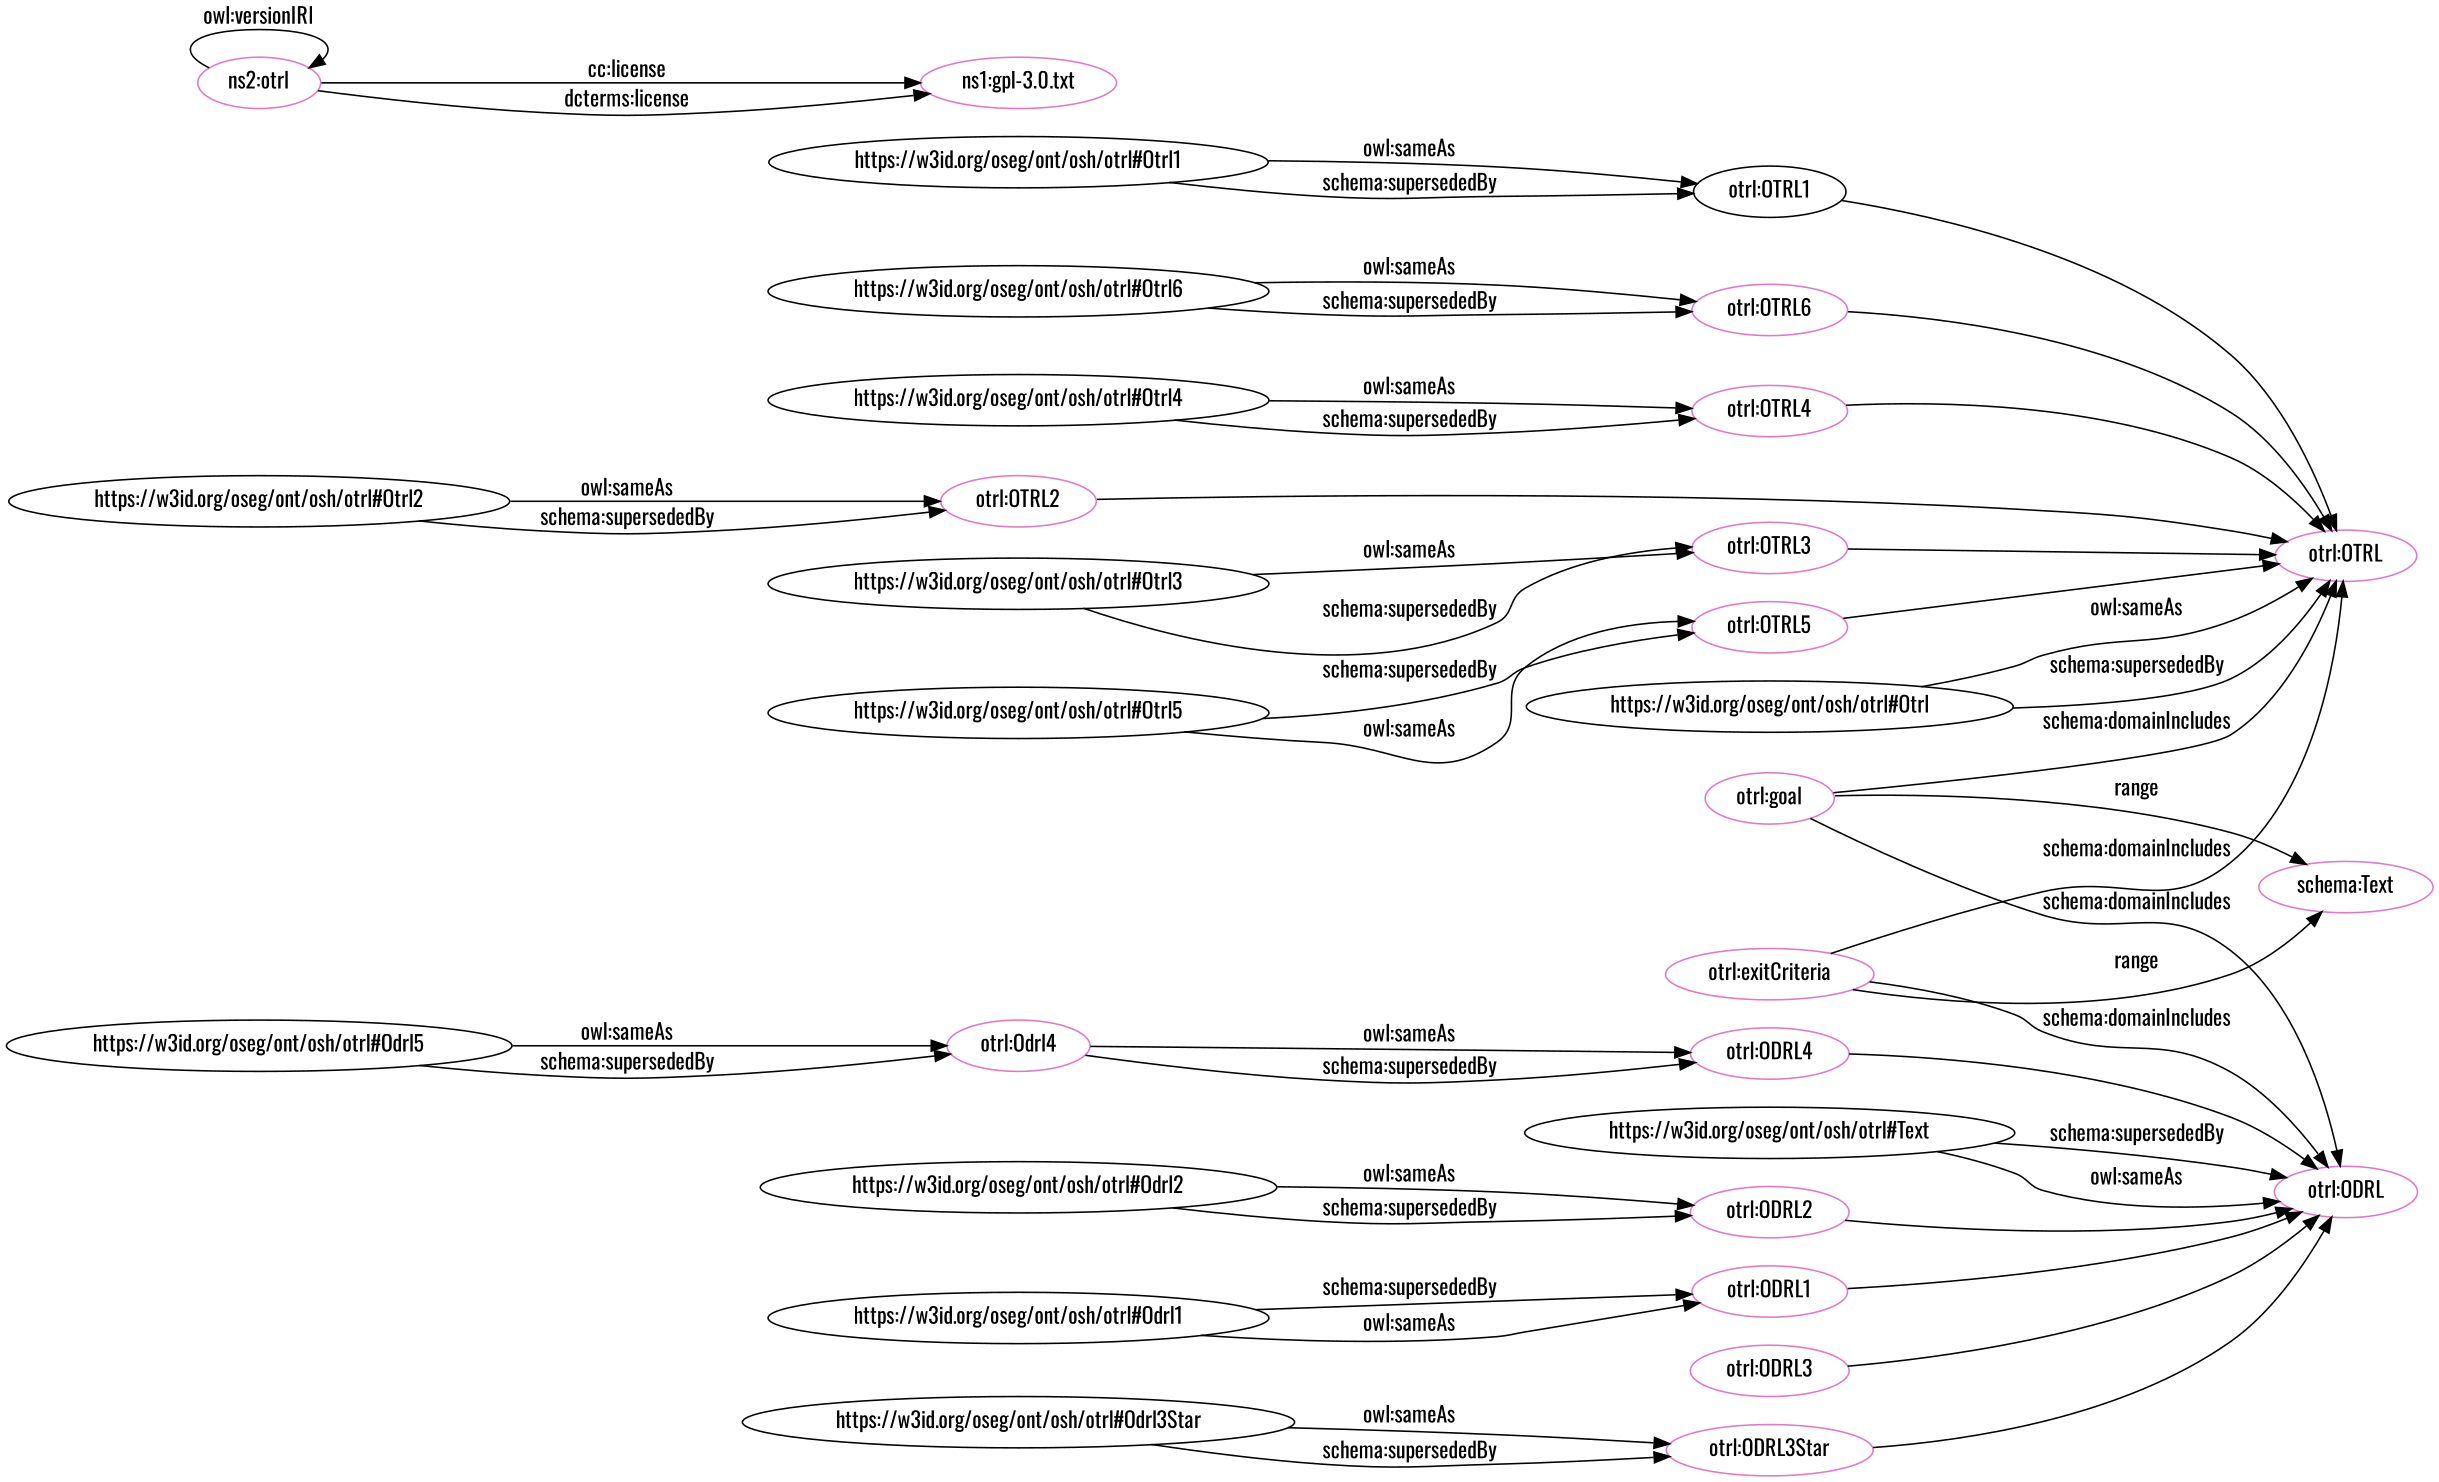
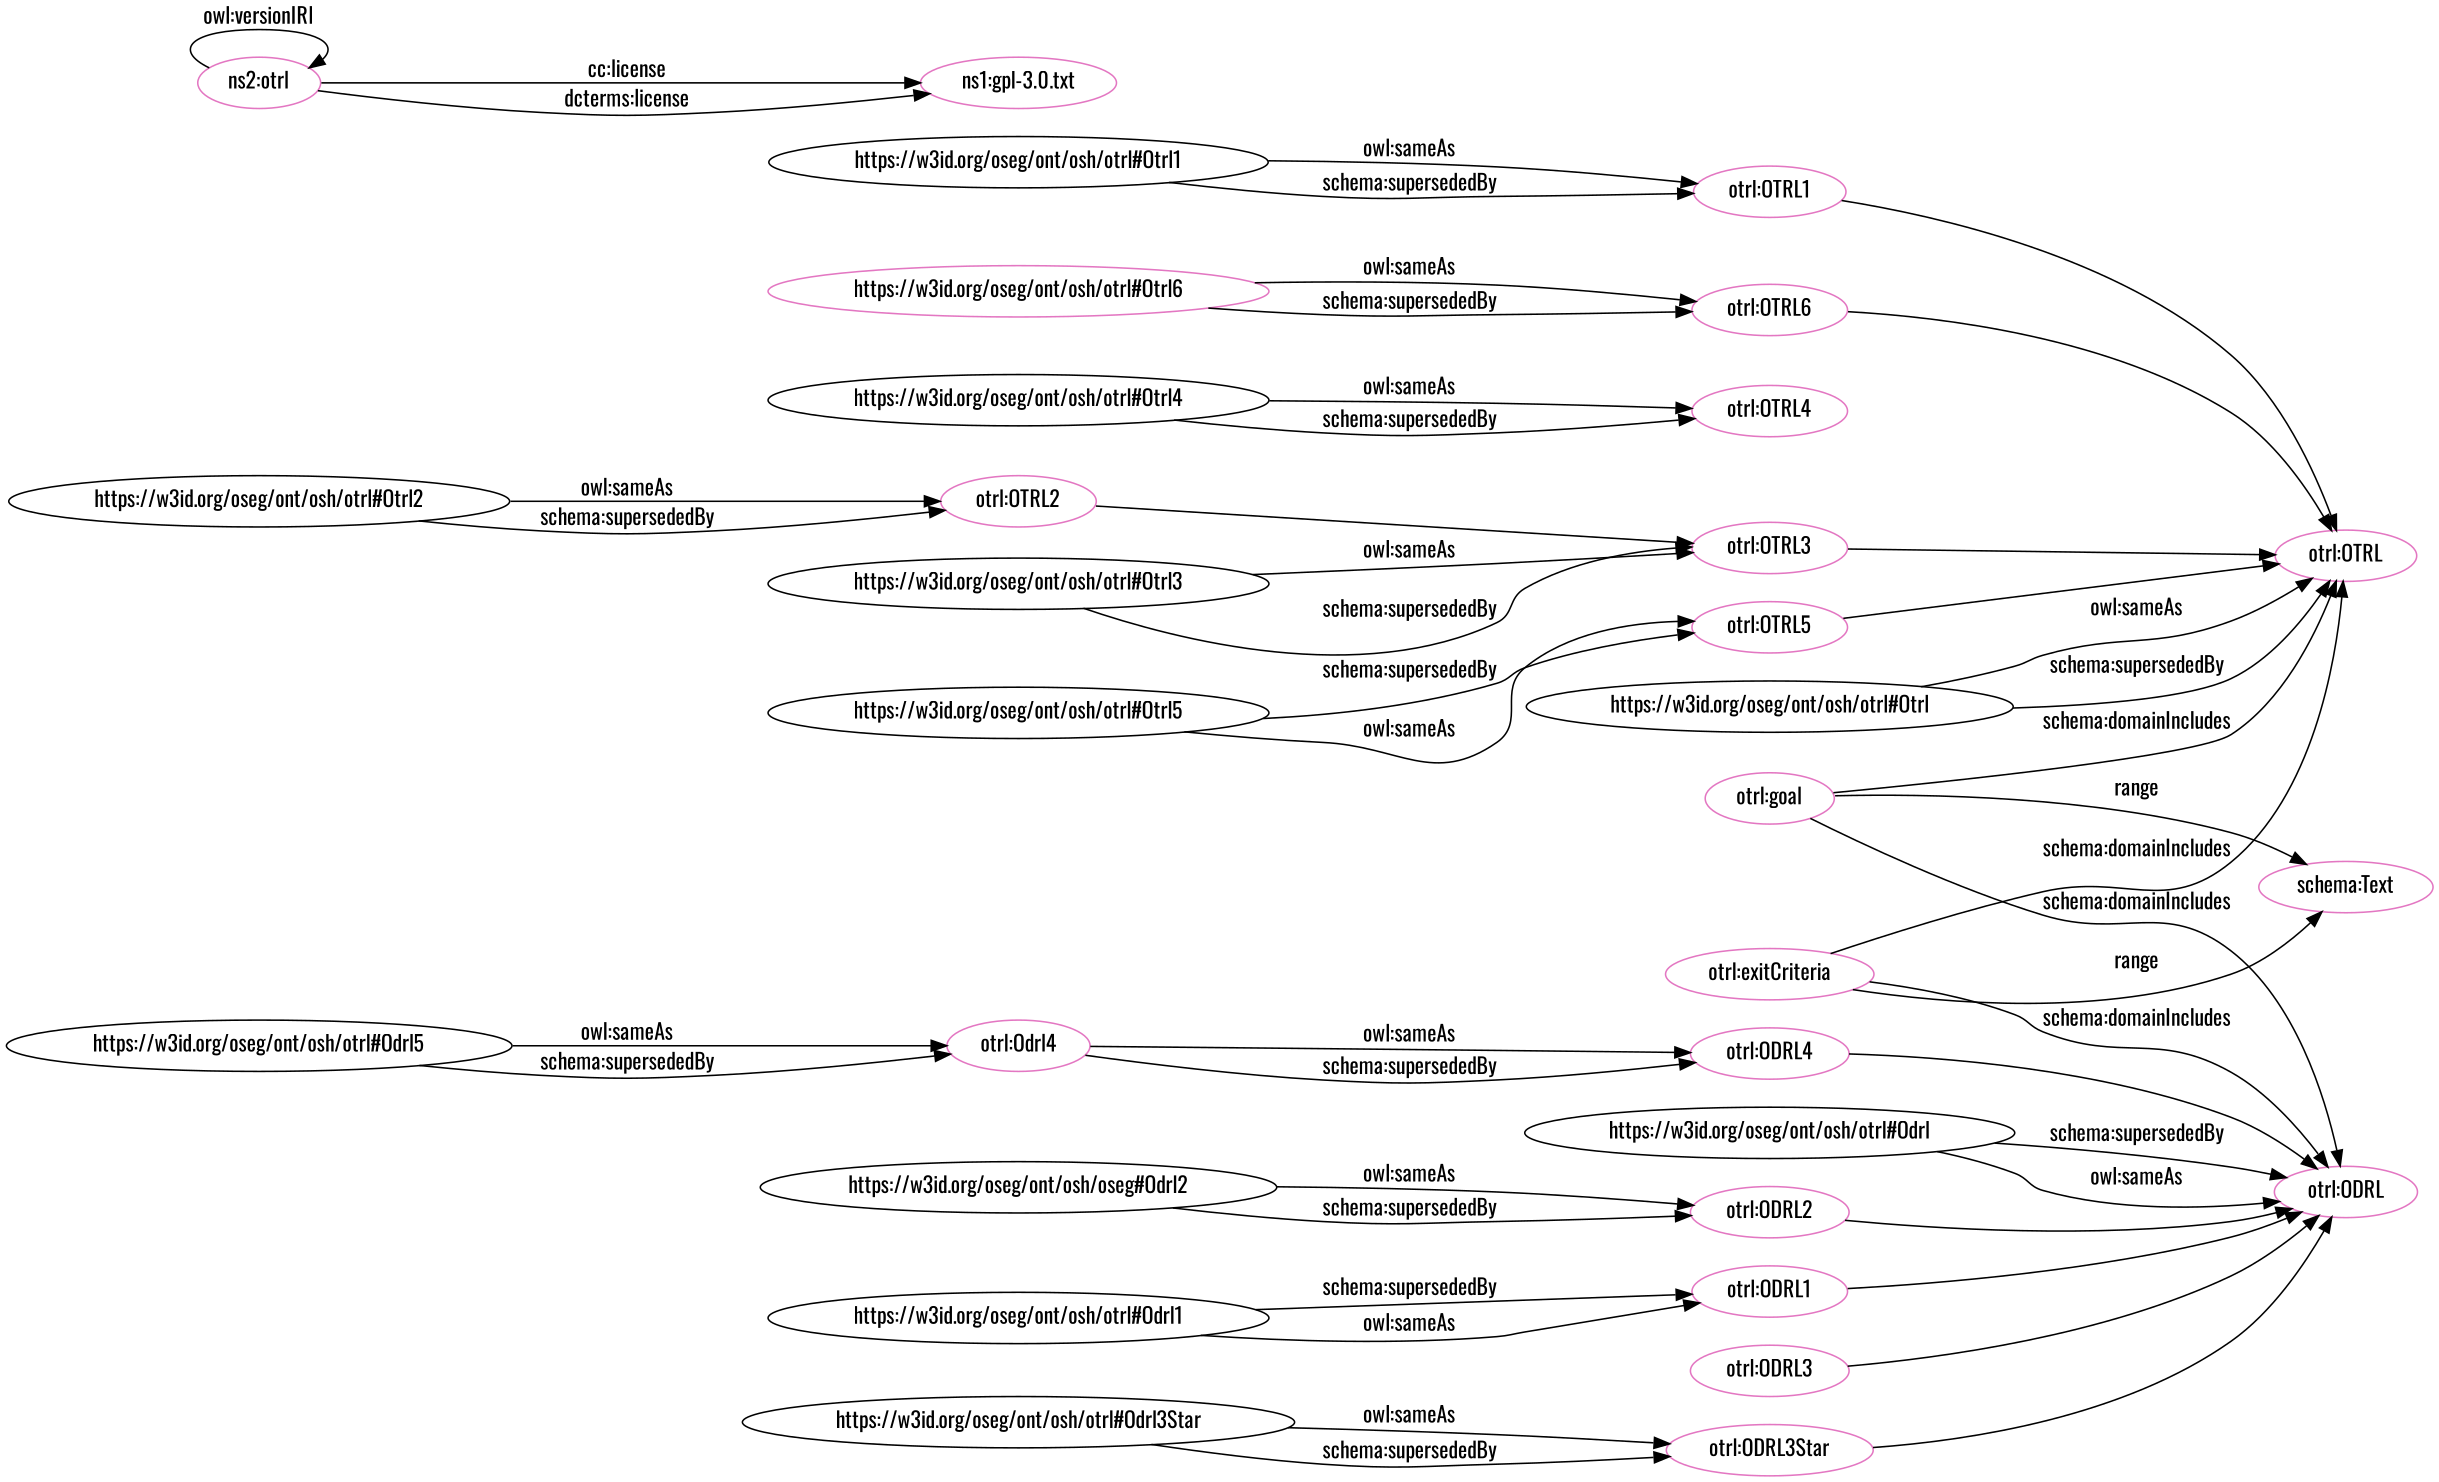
(1770, 192) -> (1770, 192)
(1018, 291) -> (1018, 291)
(2093, 419) -> none
(1685, 498) -> (1386, 524)
(1770, 1133) -> (1770, 1133)
(1018, 1187) -> (1018, 1187)
